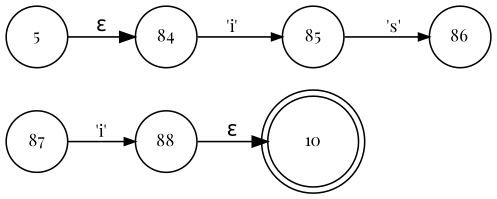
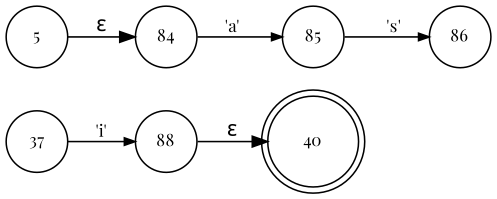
(232, 28) -> (232, 28)
(37, 142) -> (37, 142)
(313, 142) -> (313, 142)
